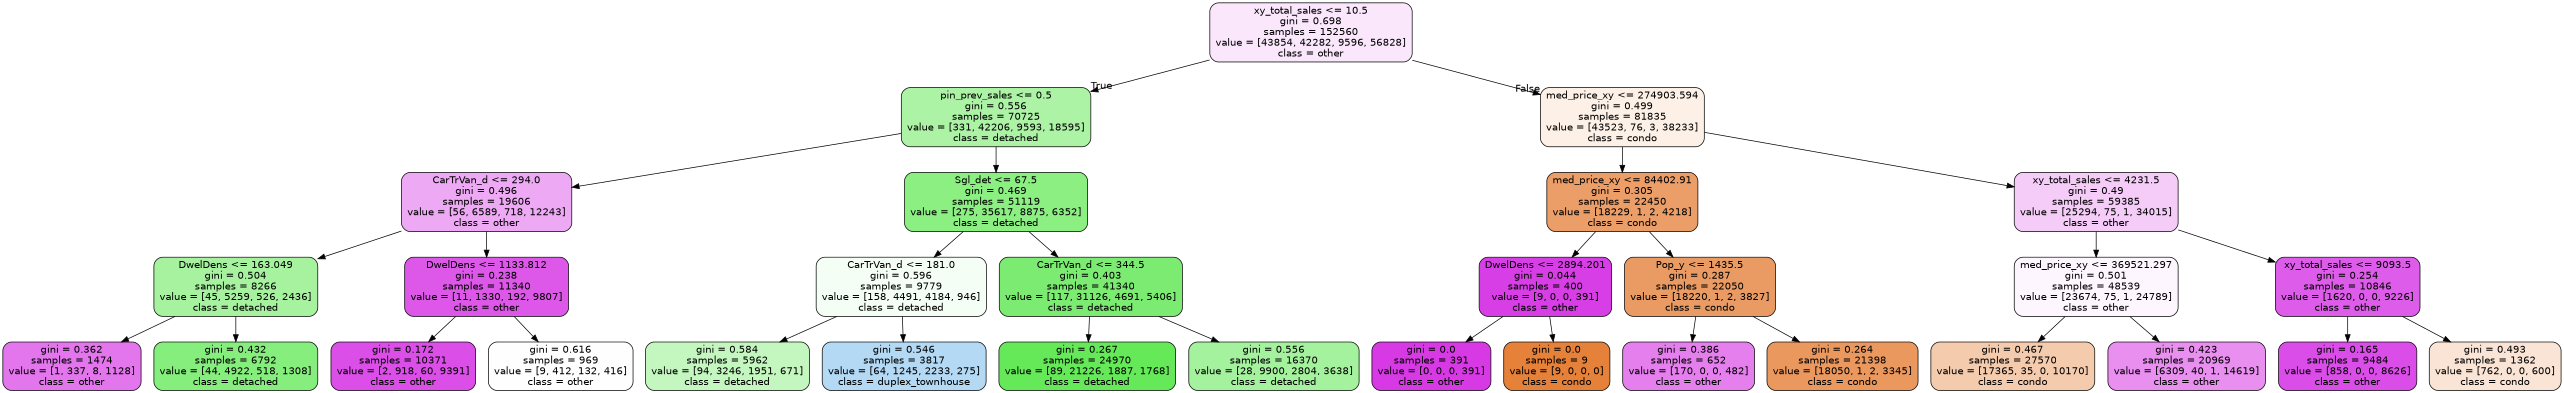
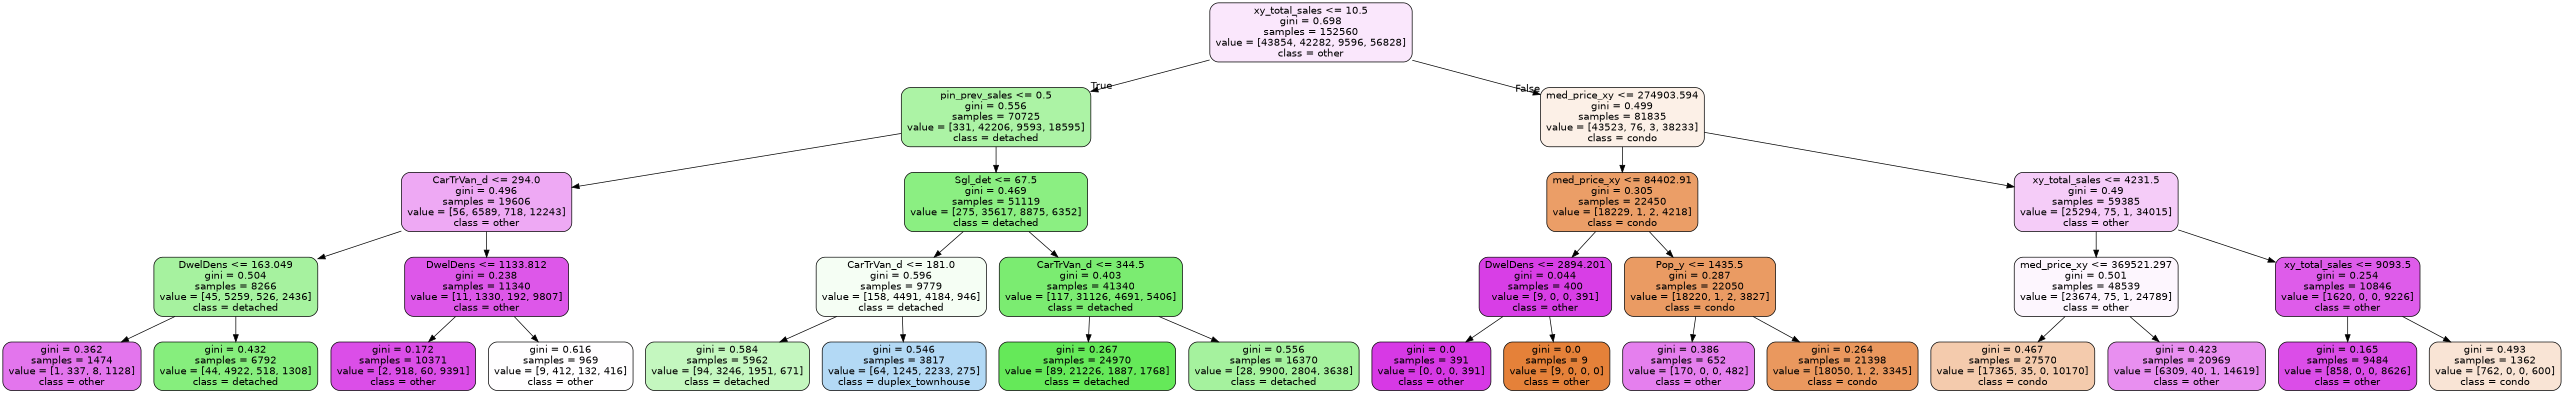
(1557, 366) -> (1557, 366)
